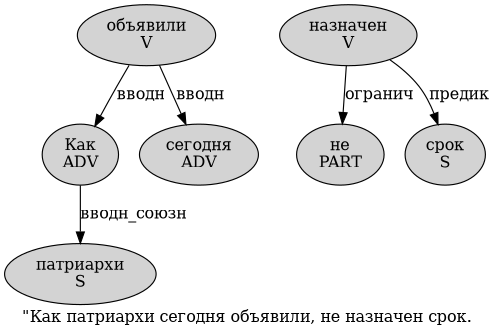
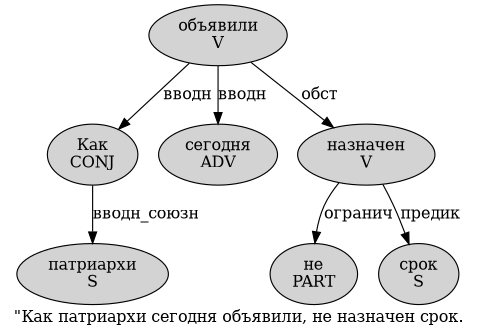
none -> (288, 91)
(80, 155) -> (93, 155)
